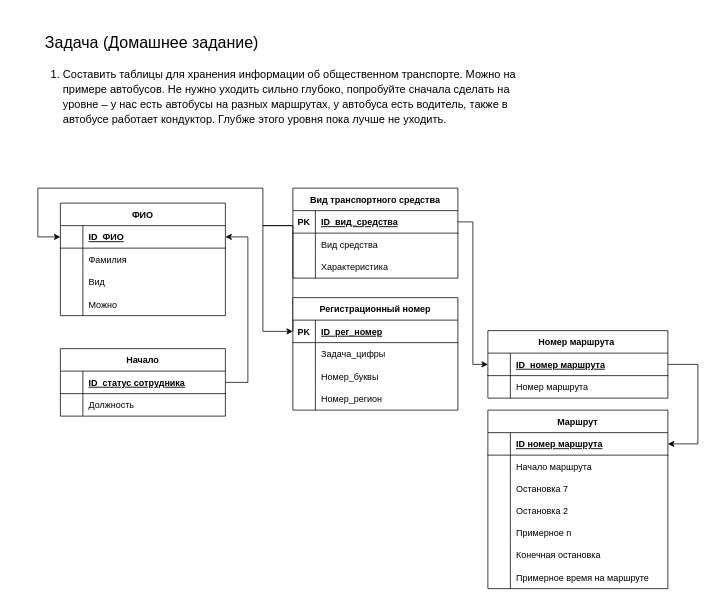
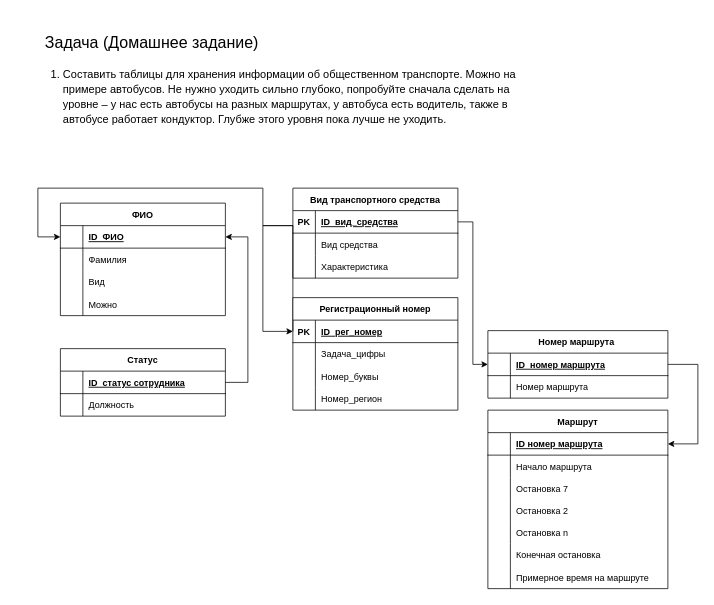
(143, 360) -> (143, 360)
(543, 533) -> (543, 533)
